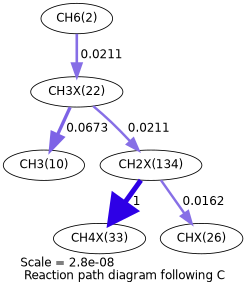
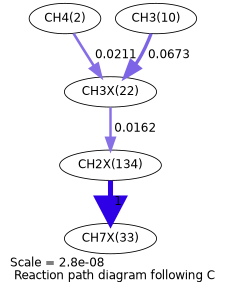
(77, 19) -> (65, 19)
(64, 121) -> (144, 50)
(147, 129) -> (134, 129)
(100, 239) -> (111, 239)
(202, 239) -> none
